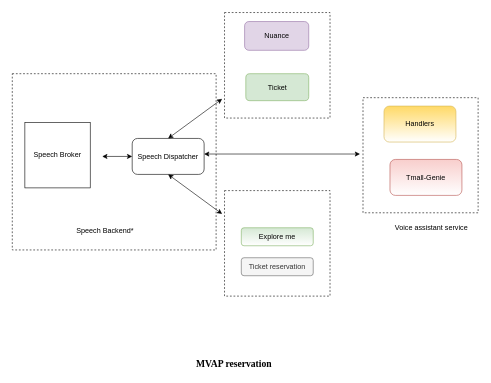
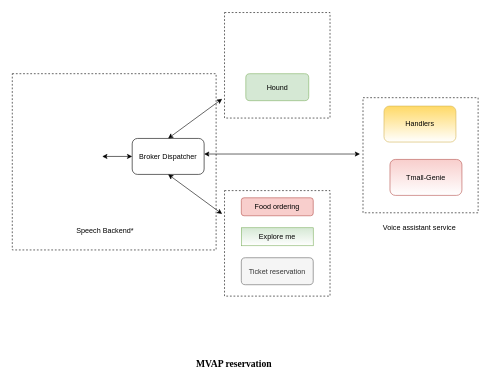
(277, 36) -> none
(278, 87) -> (278, 87)
(58, 155) -> none
(168, 156) -> (168, 156)
none -> (278, 207)
(433, 228) -> (421, 228)
(278, 237) -> (278, 237)
(278, 267) -> (278, 271)
